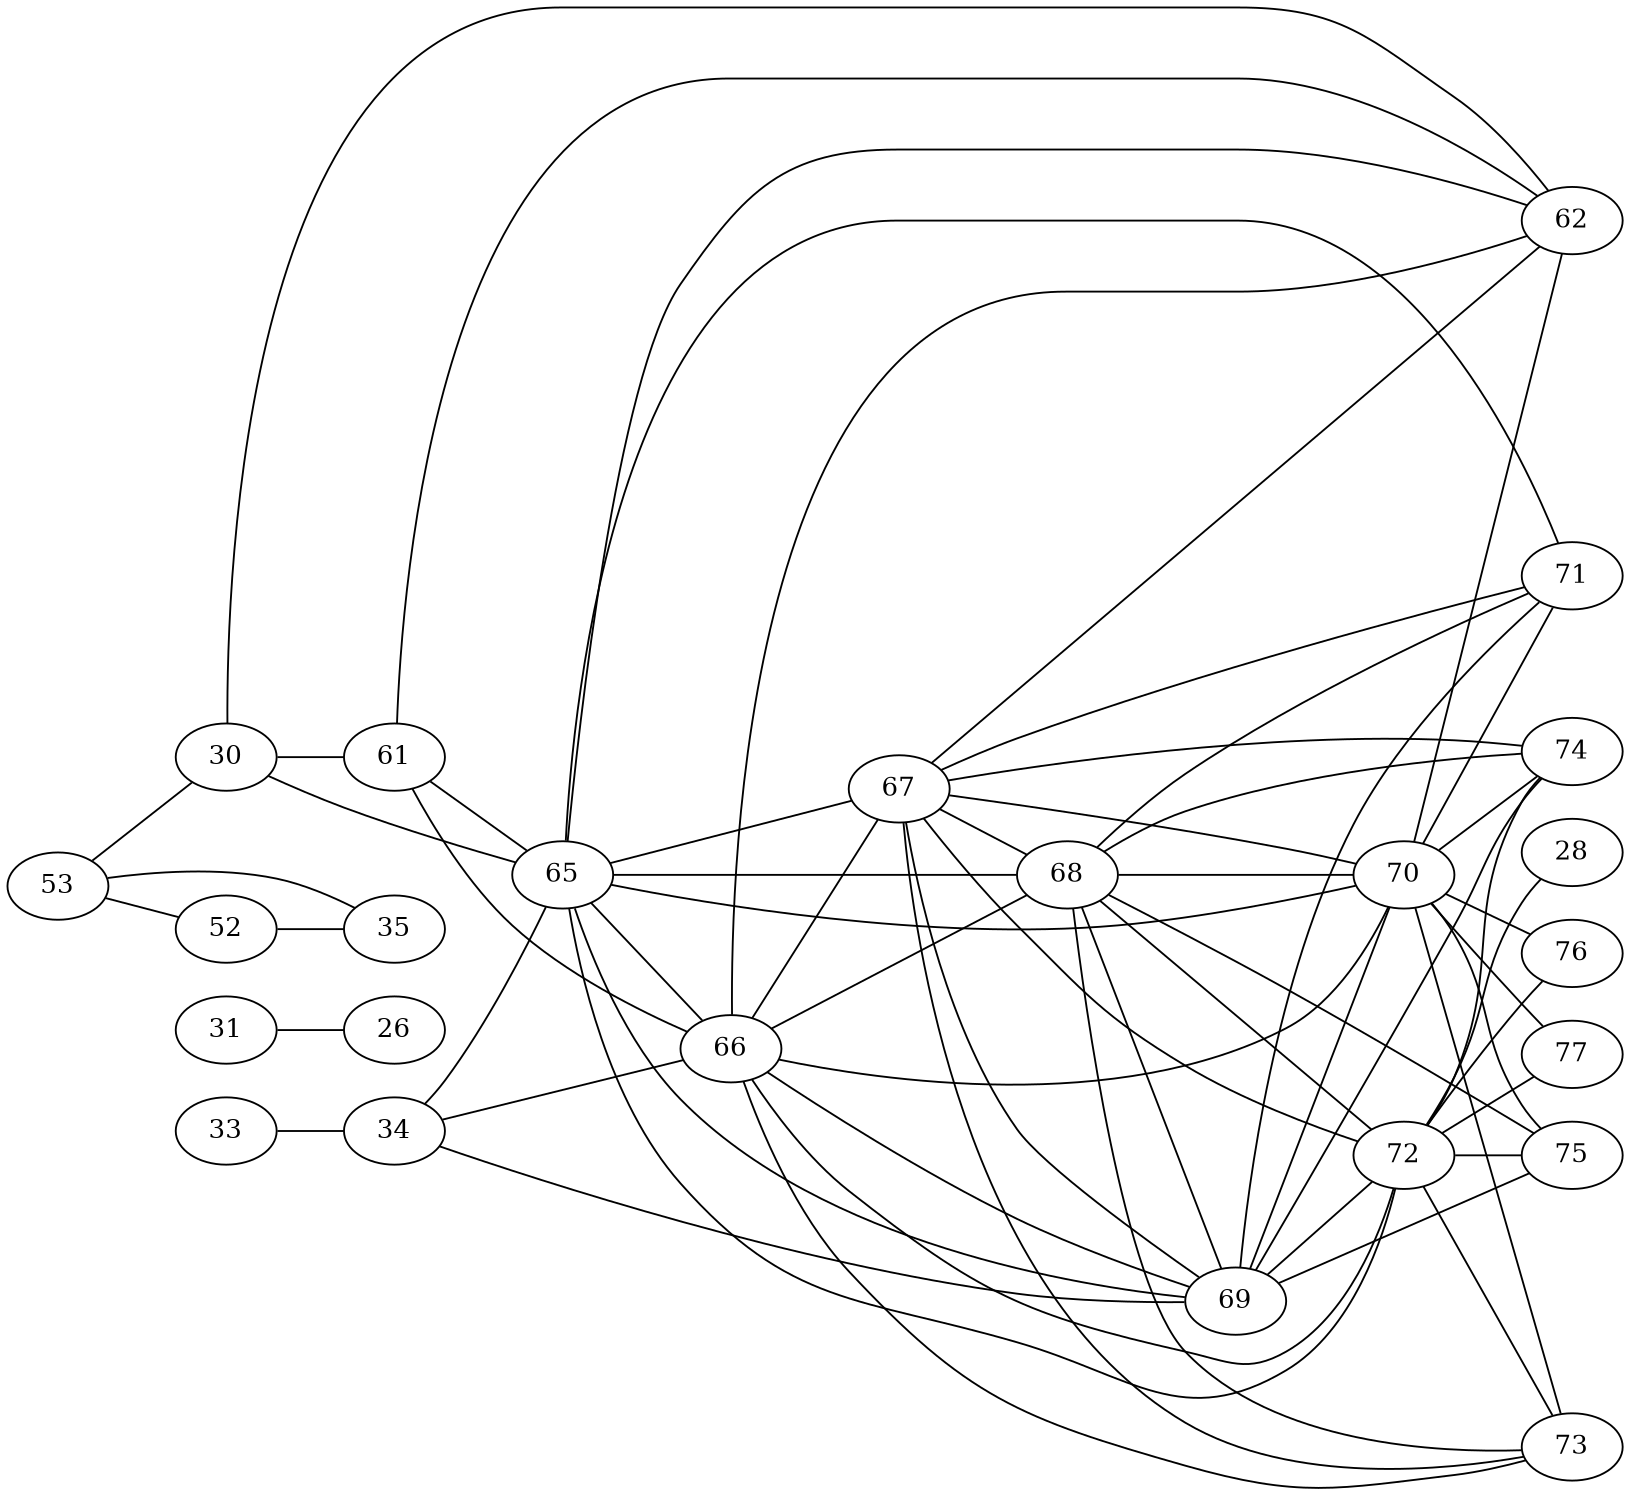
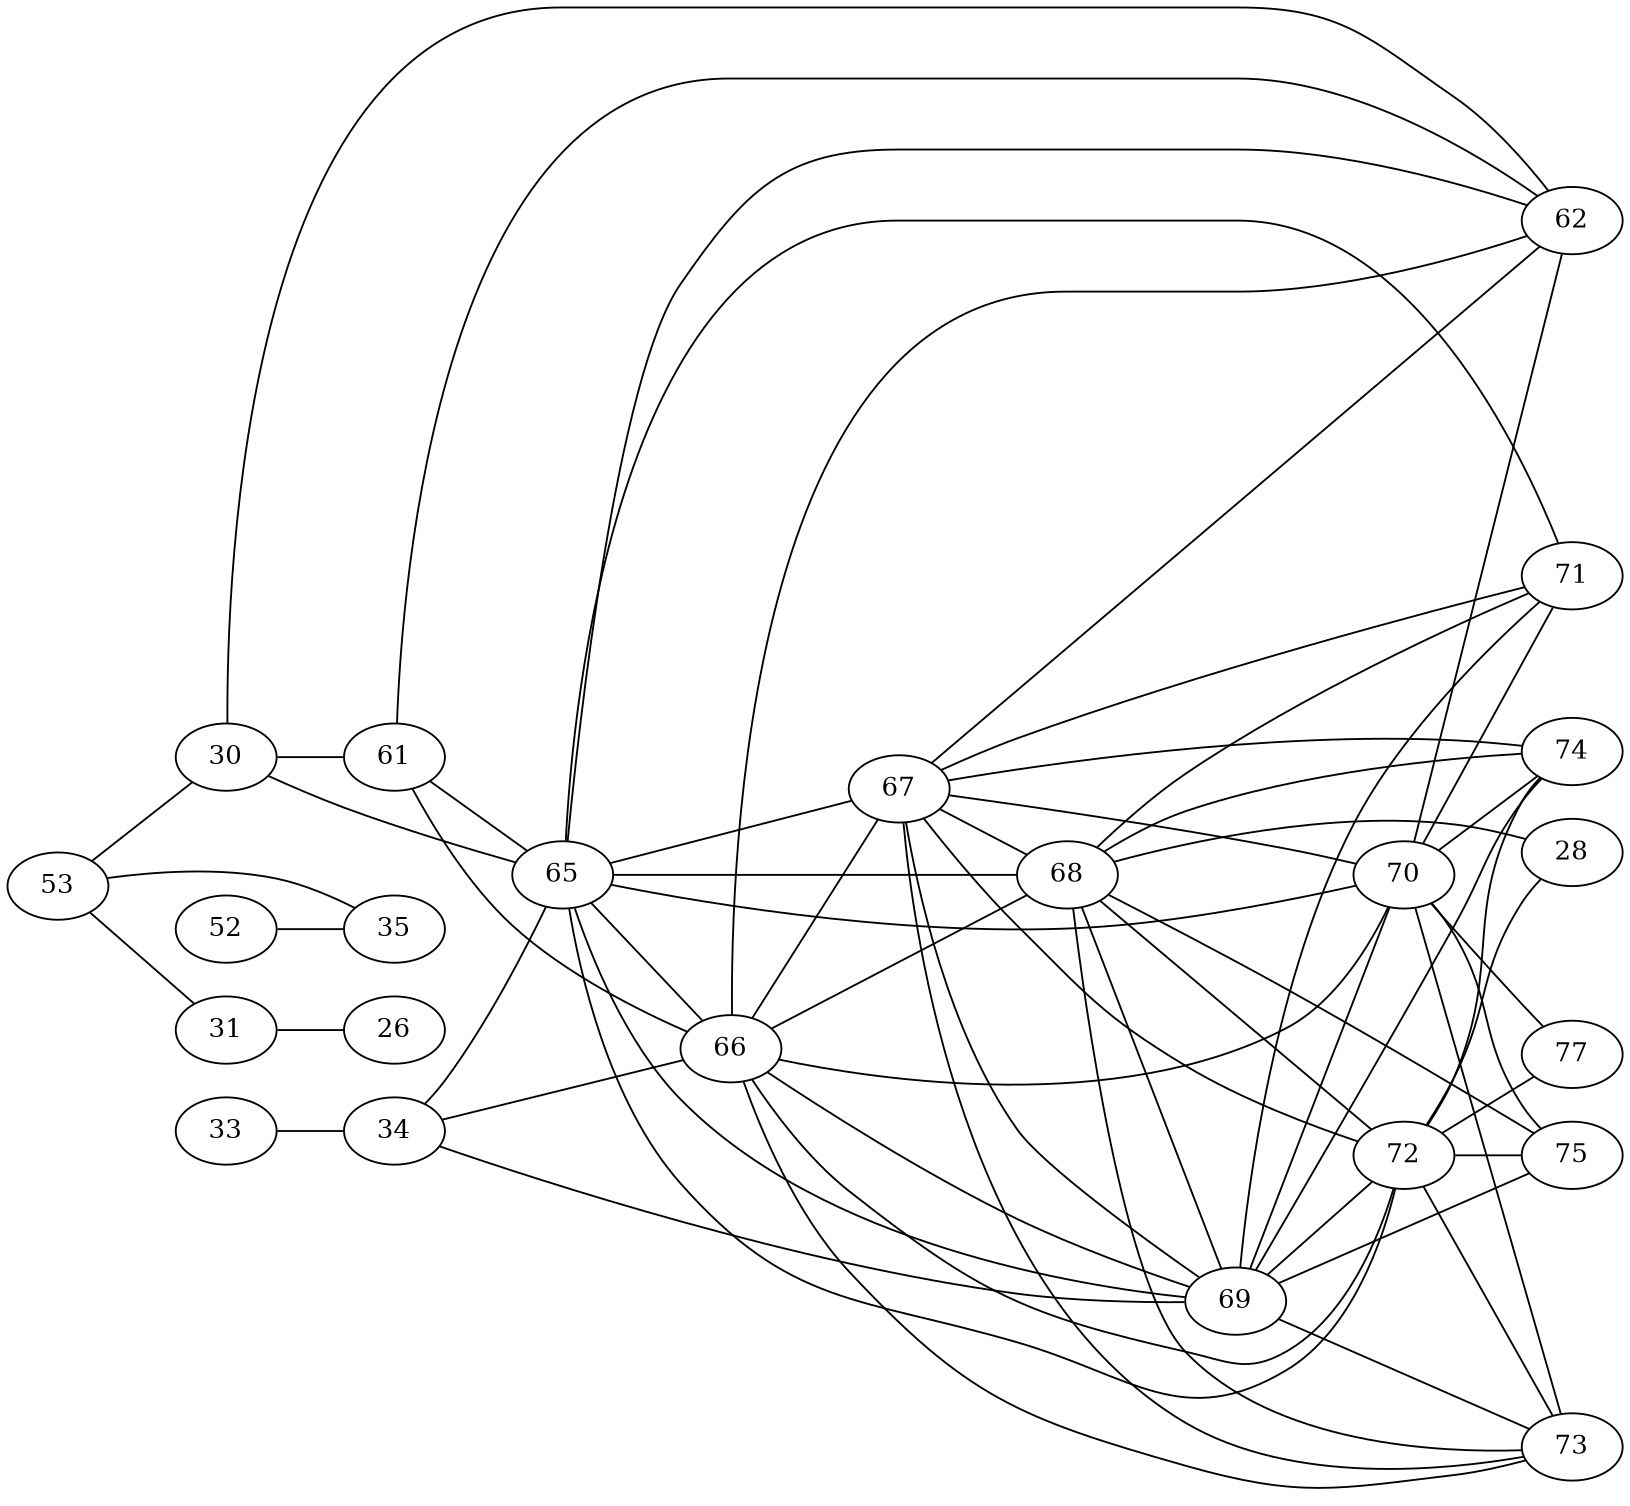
(1236, 875) -> (1319, 824)
(142, 908) -> (142, 958)
(1572, 953) -> none
none -> (1404, 1374)
